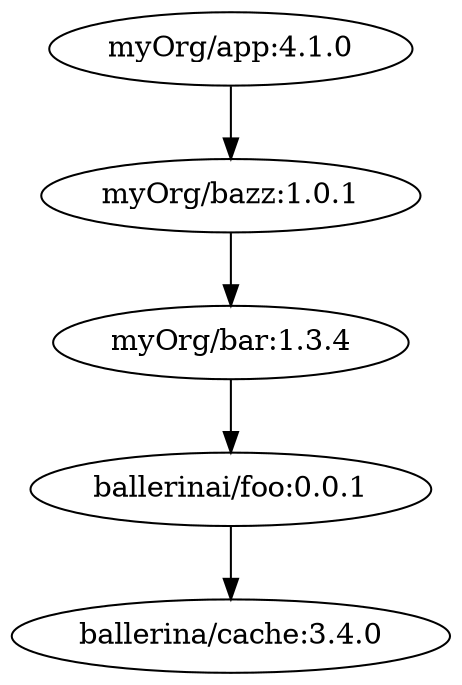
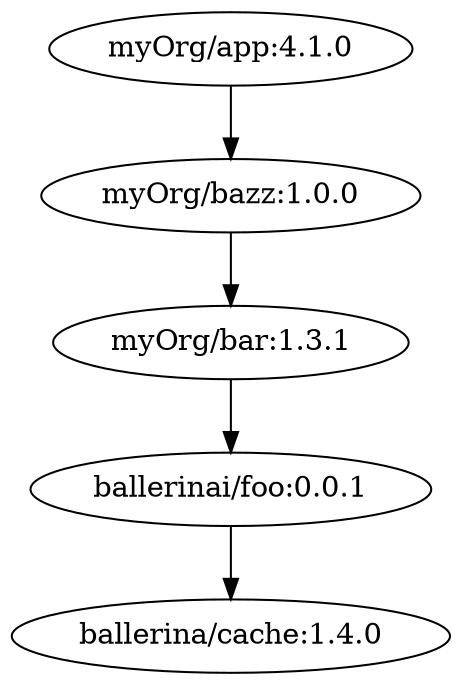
(231, 196) -> (231, 196)
(231, 343) -> (231, 343)
(231, 636) -> (231, 636)
